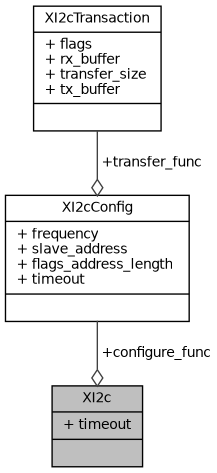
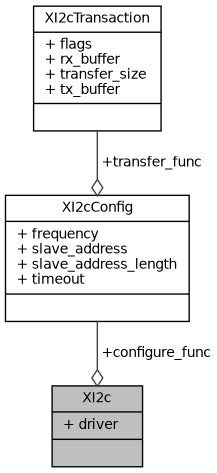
(95, 265) -> (97, 265)
(97, 425) -> (90, 425)
